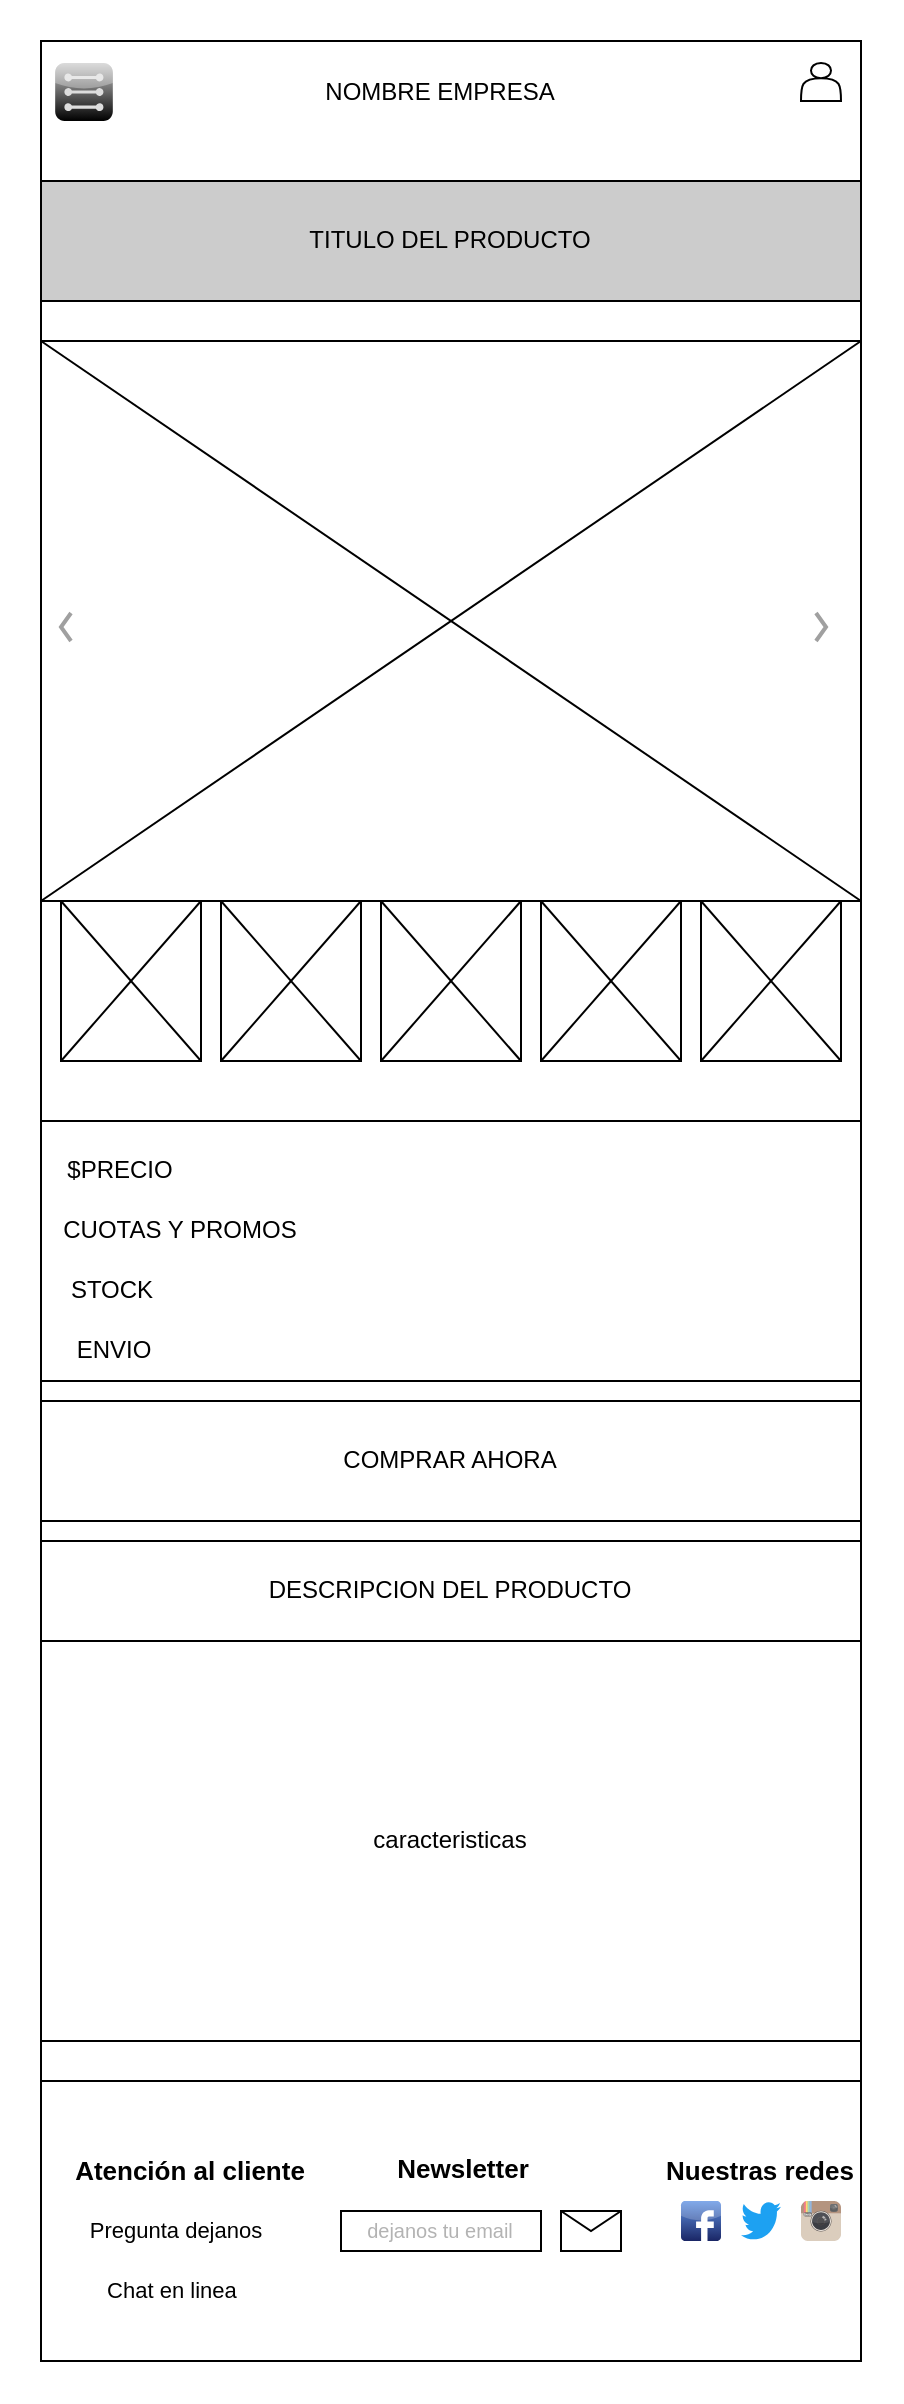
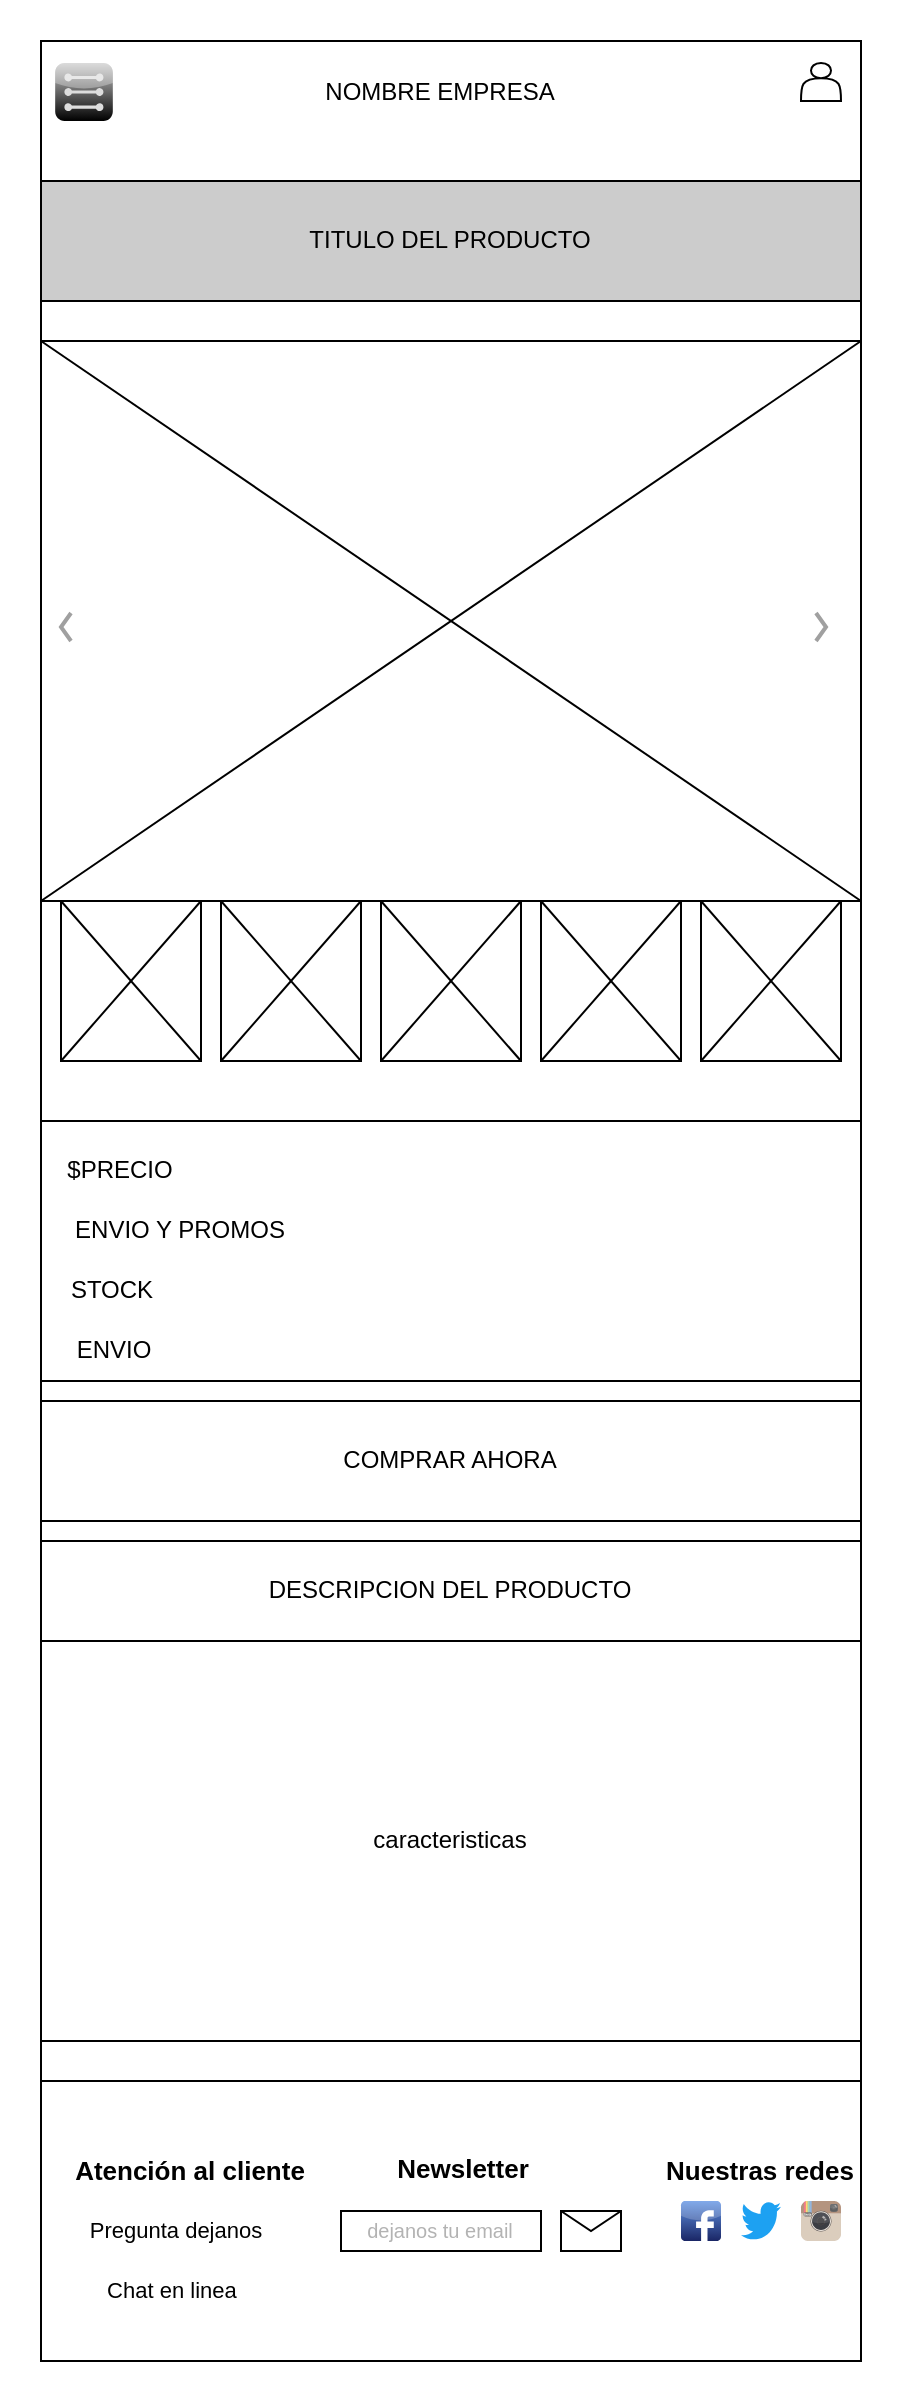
(181, 1231) -> (181, 1231)
